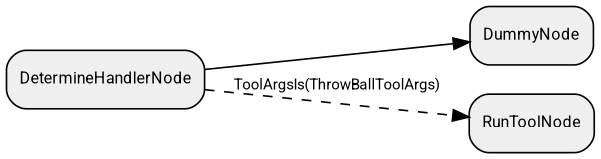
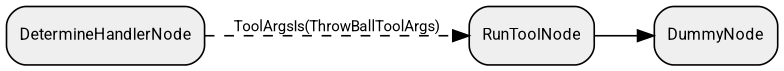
(329, 57) -> (616, 36)
